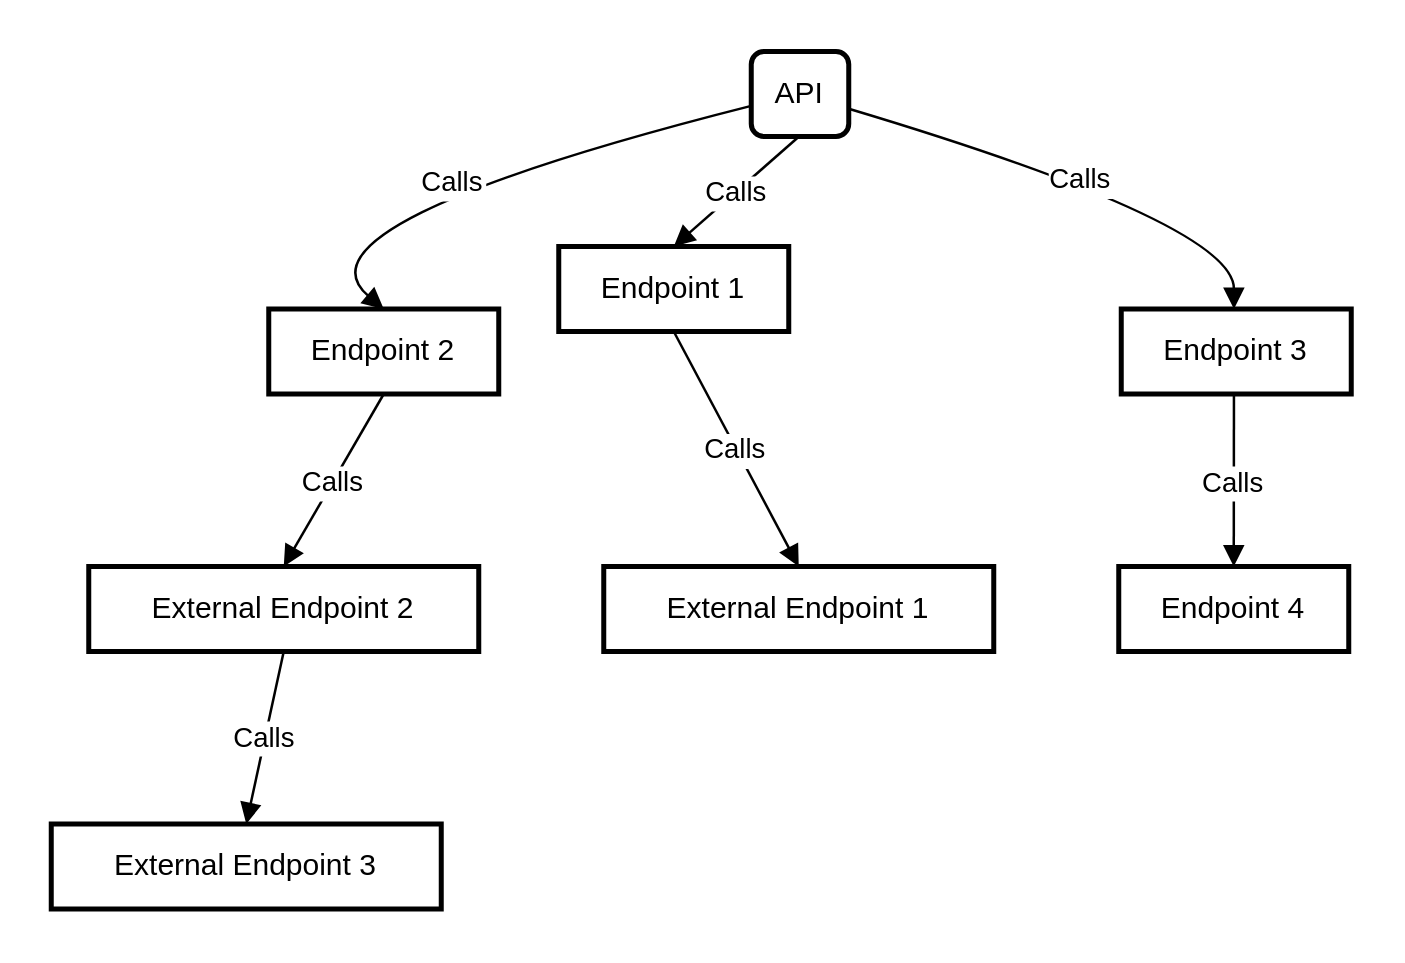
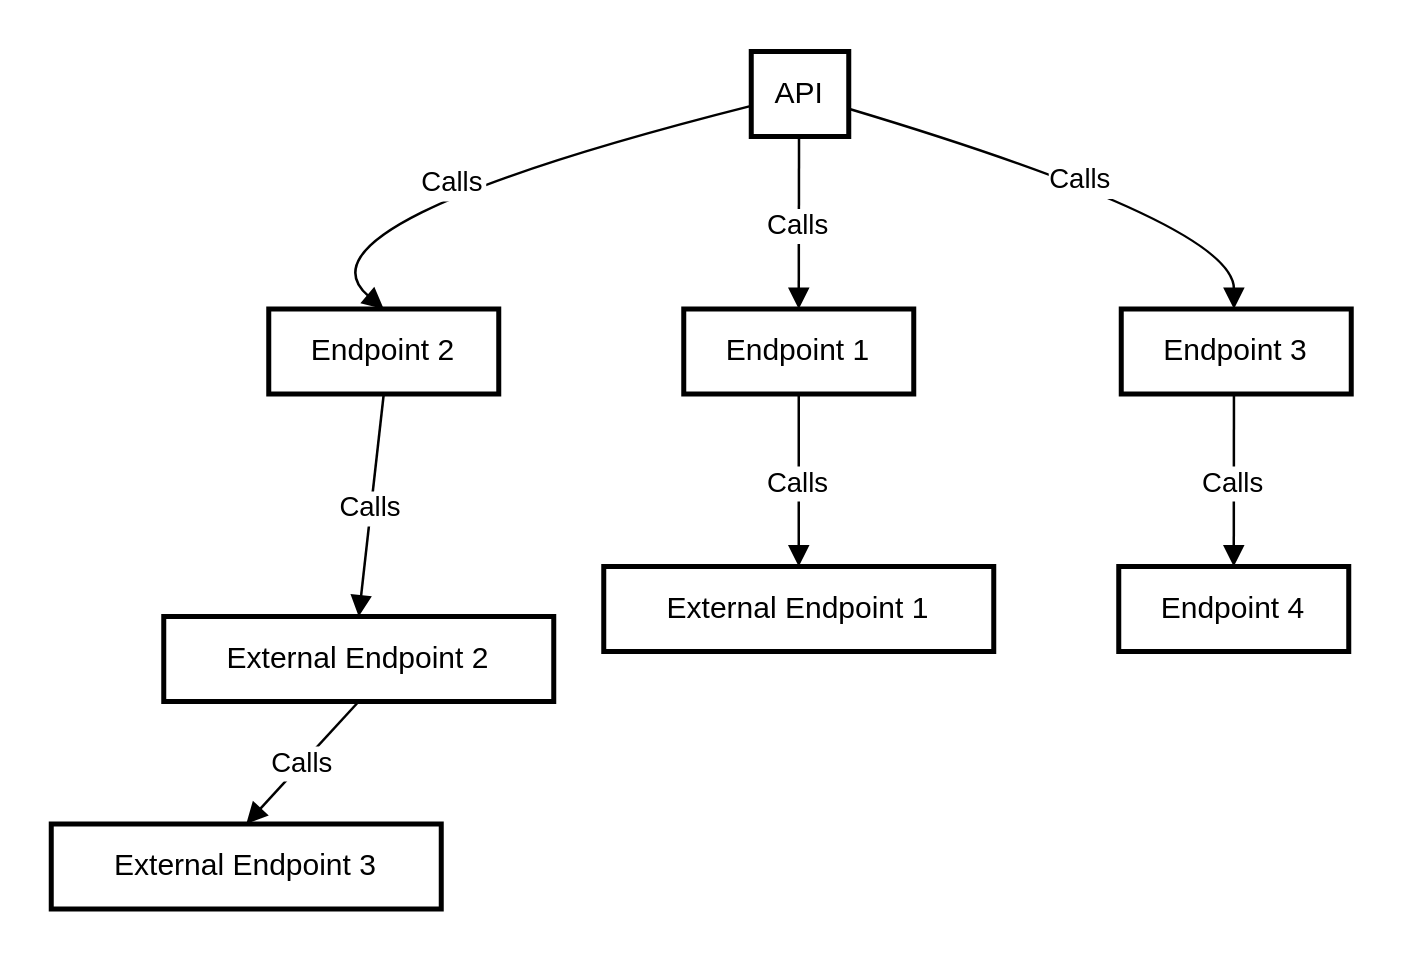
(800, 94) -> (800, 94)
(674, 289) -> (799, 351)
(284, 609) -> (359, 659)
